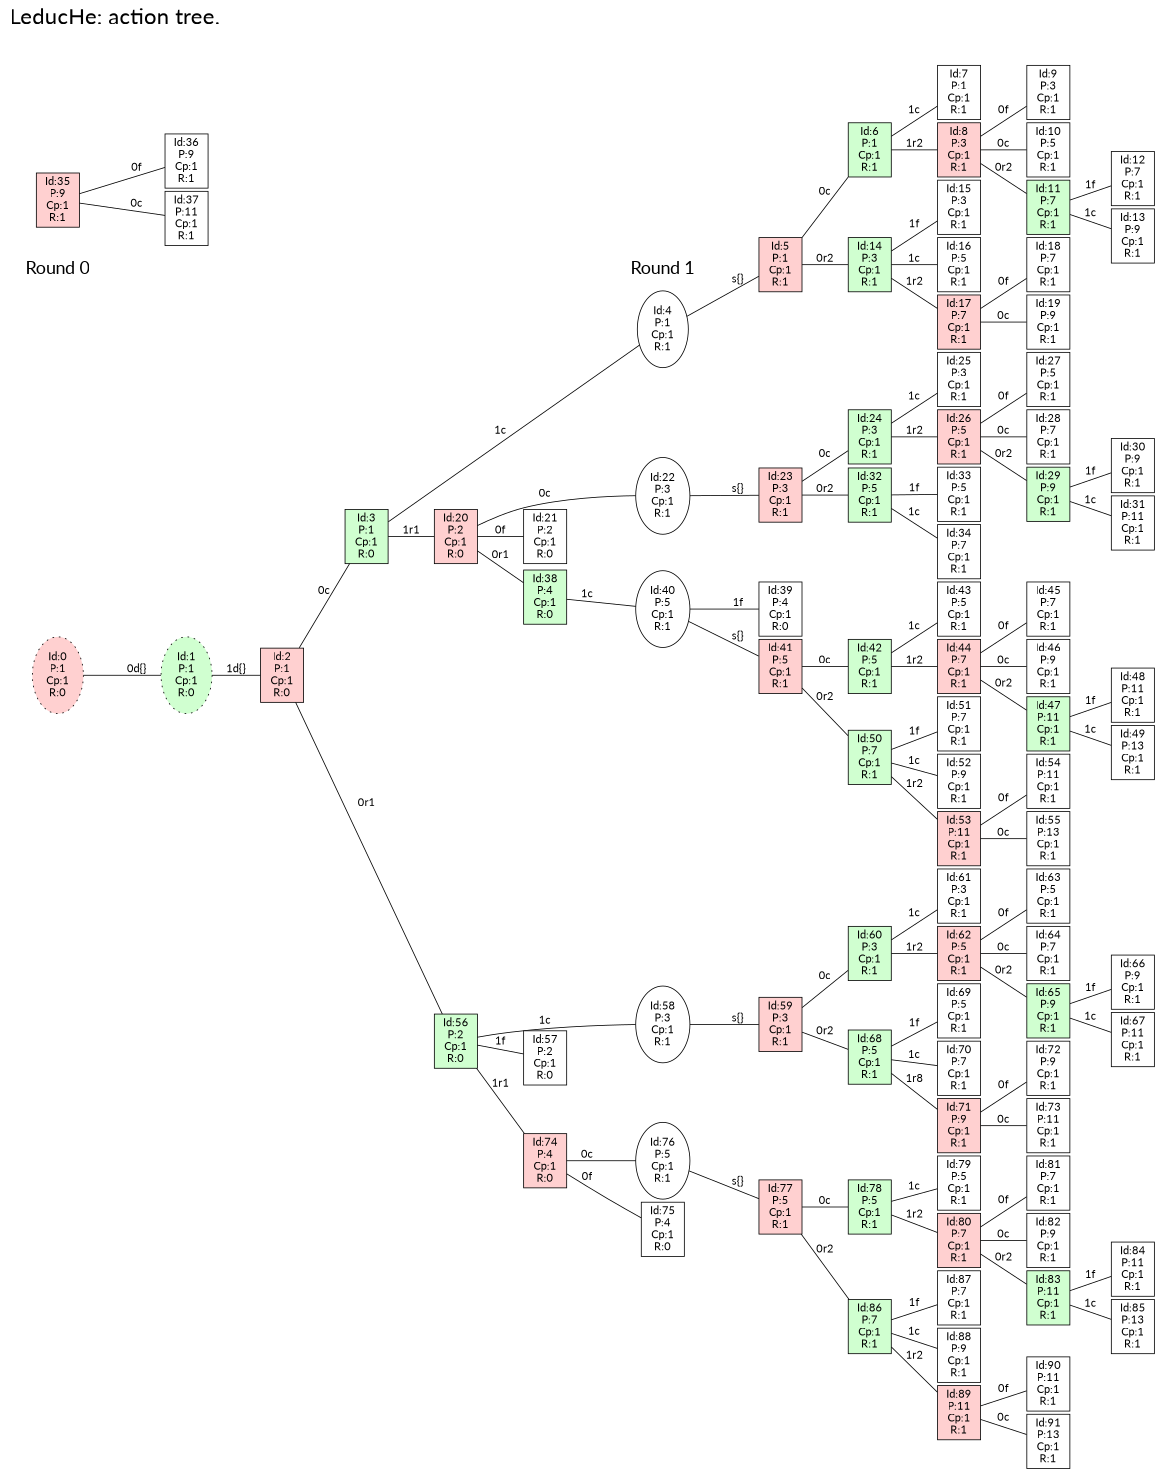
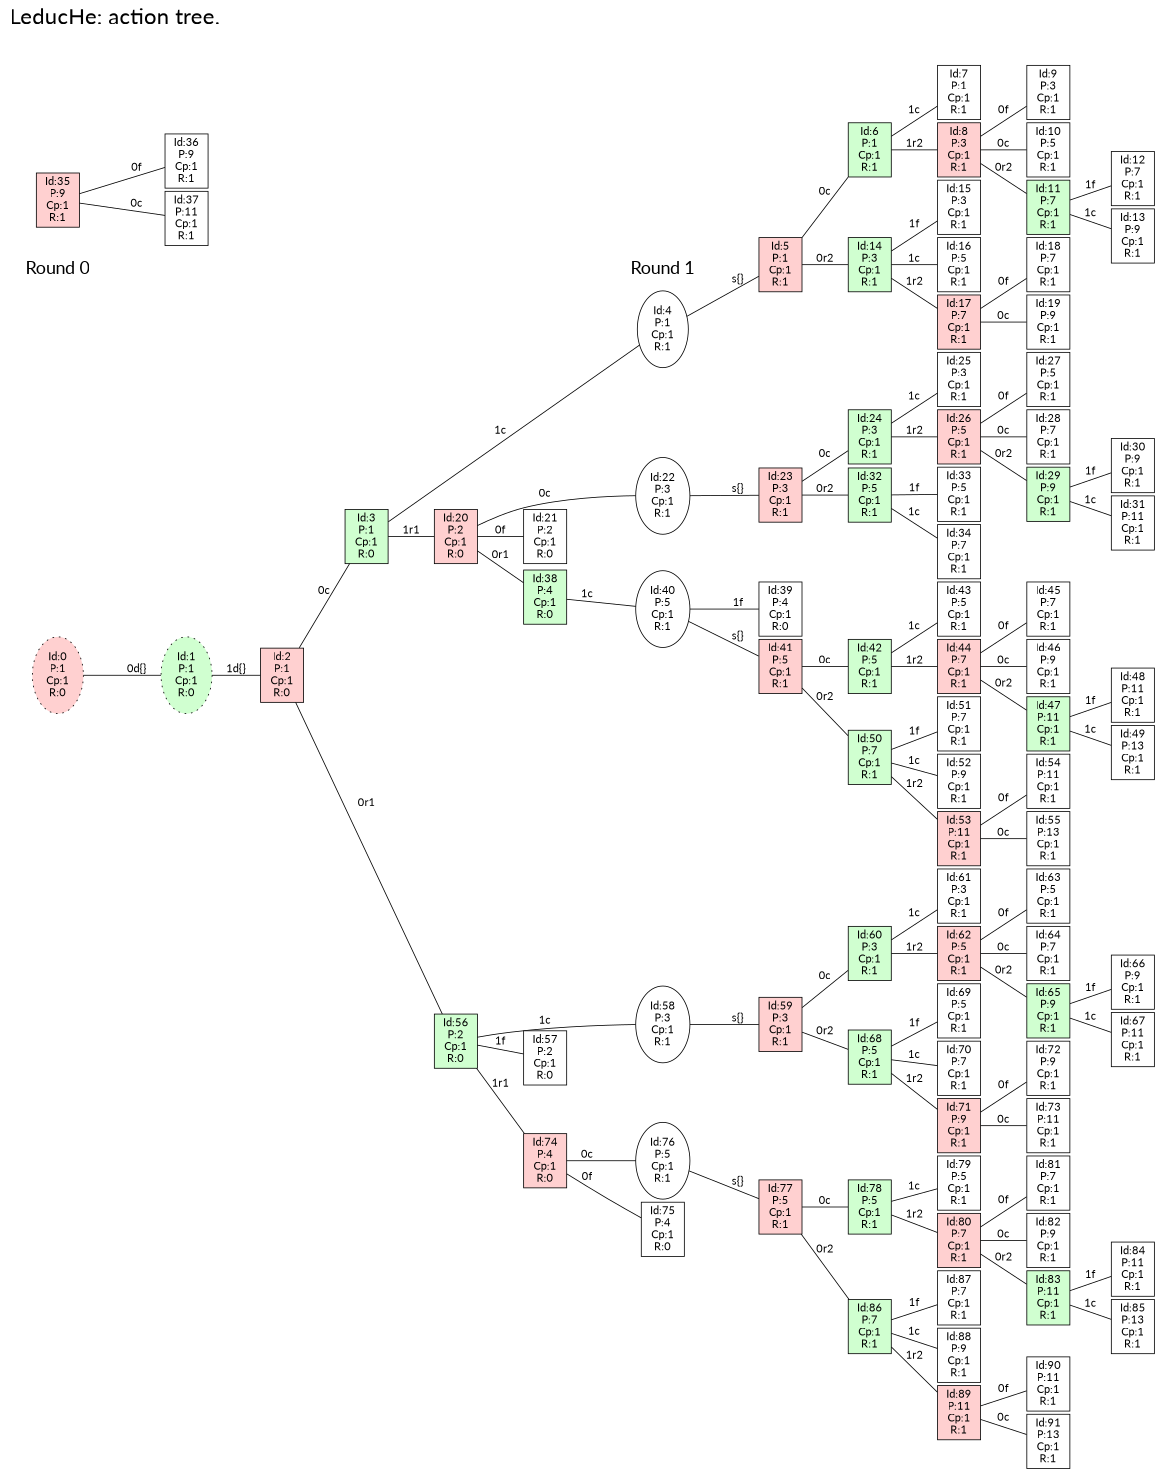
(914, 1079) -> (914, 1079)
